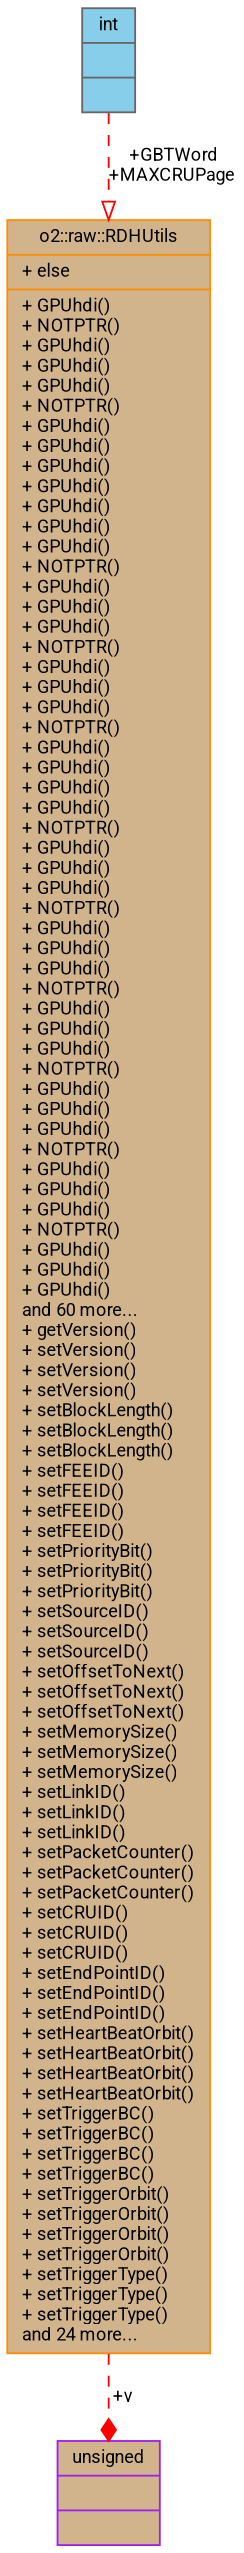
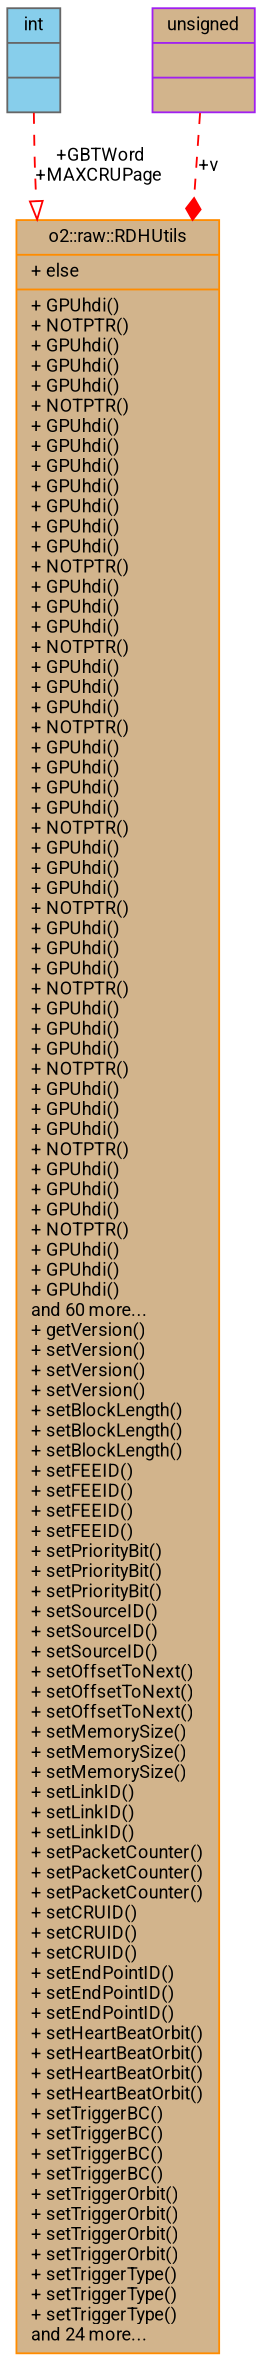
(109, 2386) -> (197, 155)
